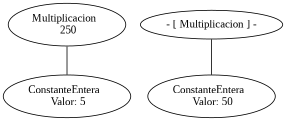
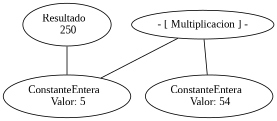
(67, 25) -> (67, 25)
none -> (139, 58)
(212, 96) -> (209, 96)
